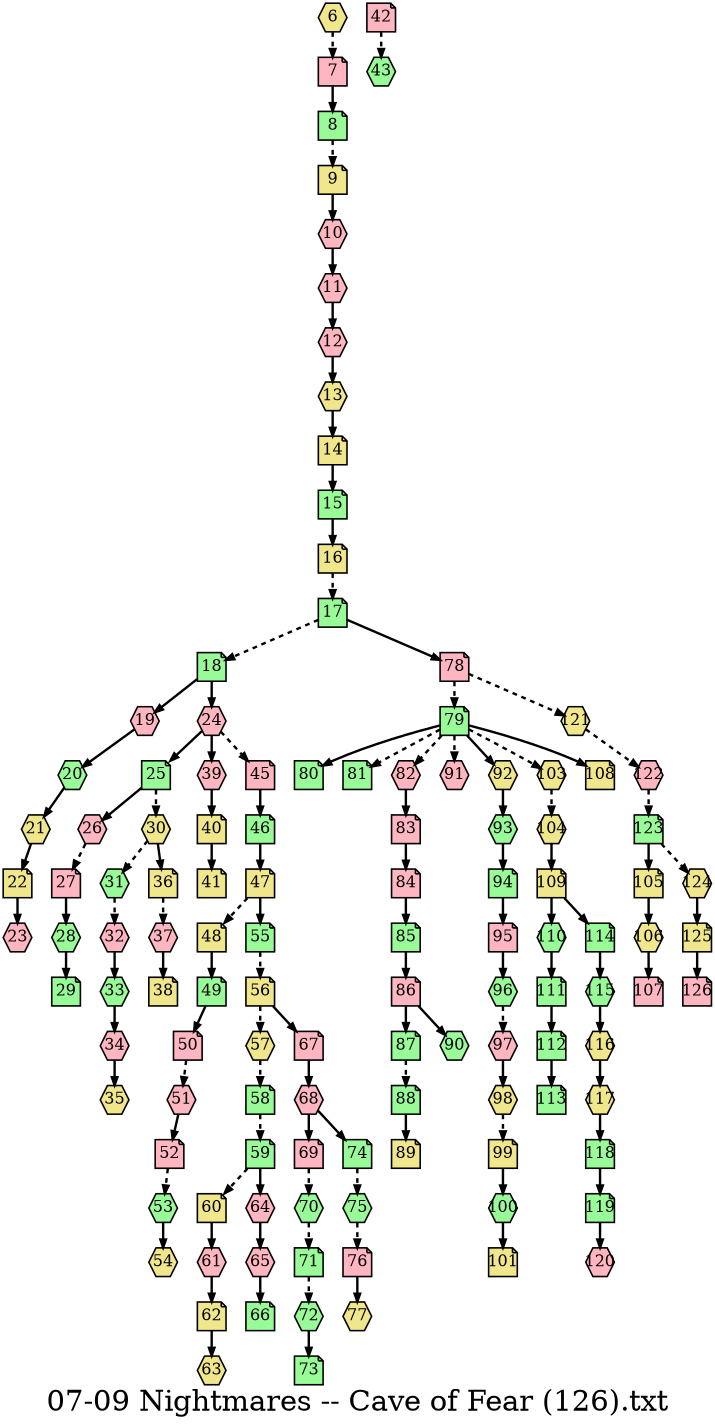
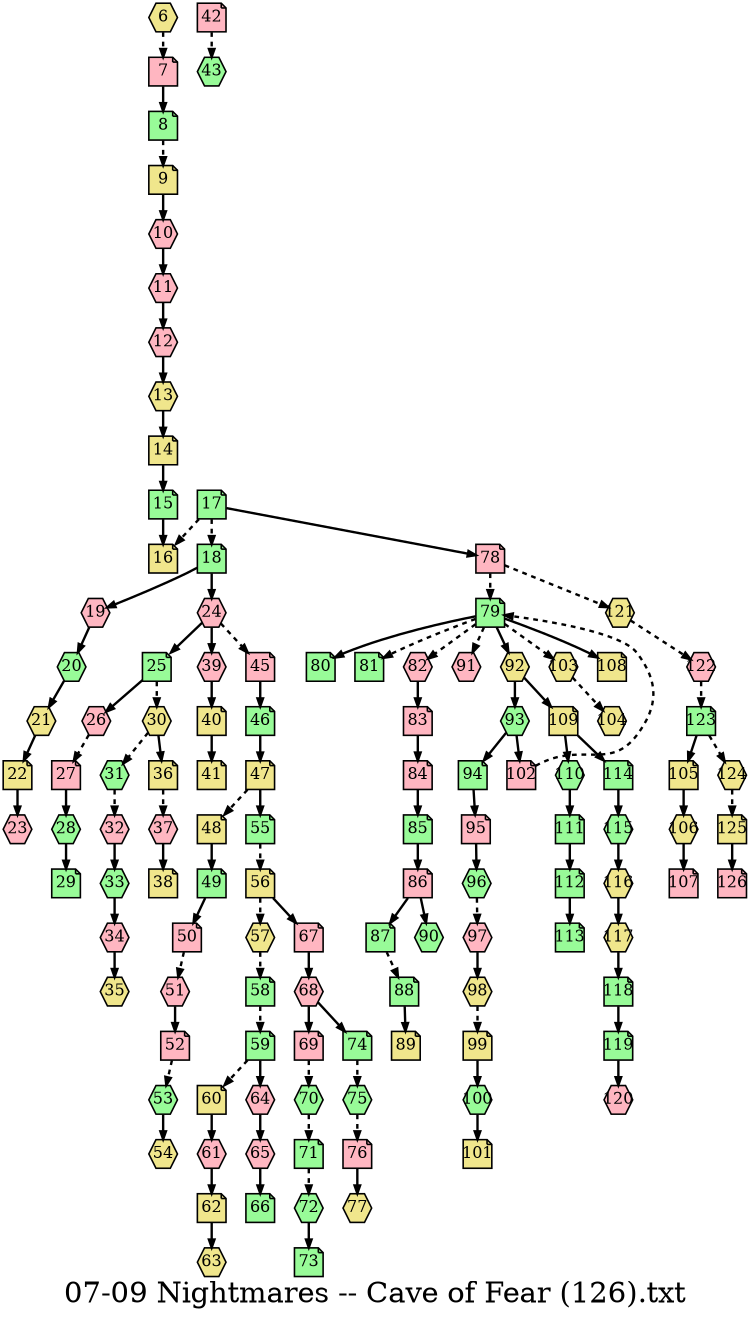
(333, 582) -> (190, 529)
none -> (521, 775)
(552, 852) -> (535, 689)
(697, 906) -> (732, 798)
